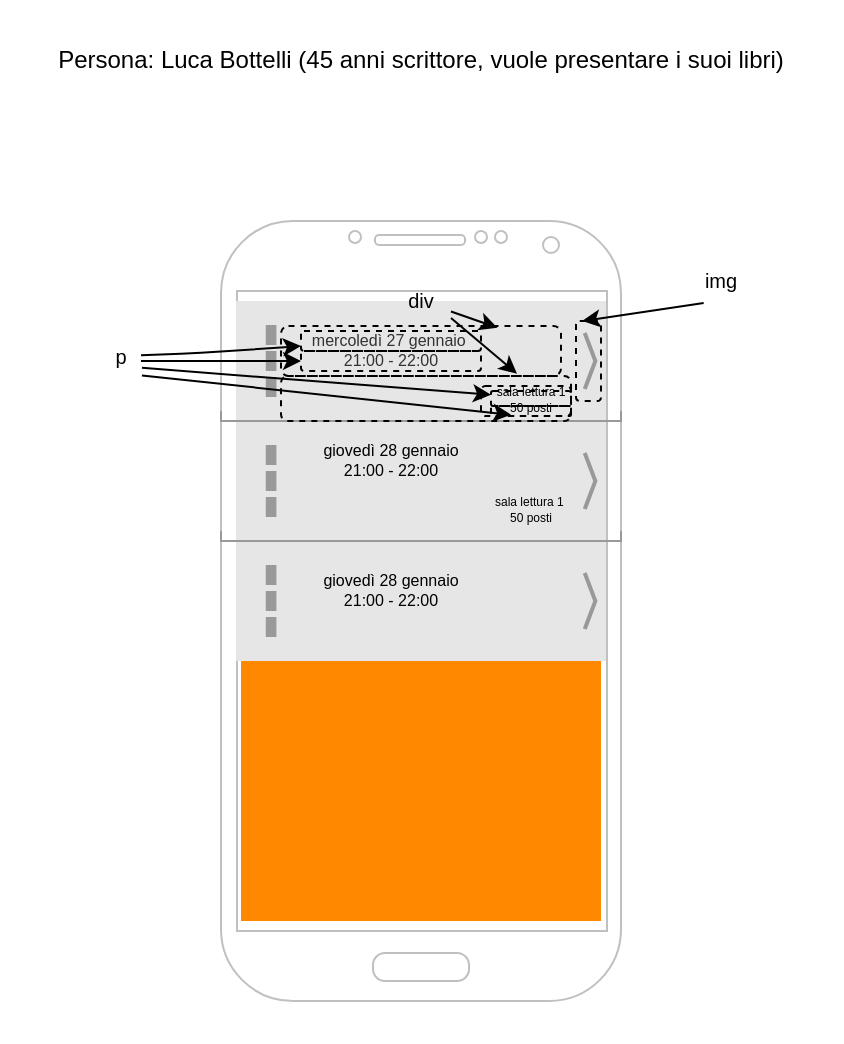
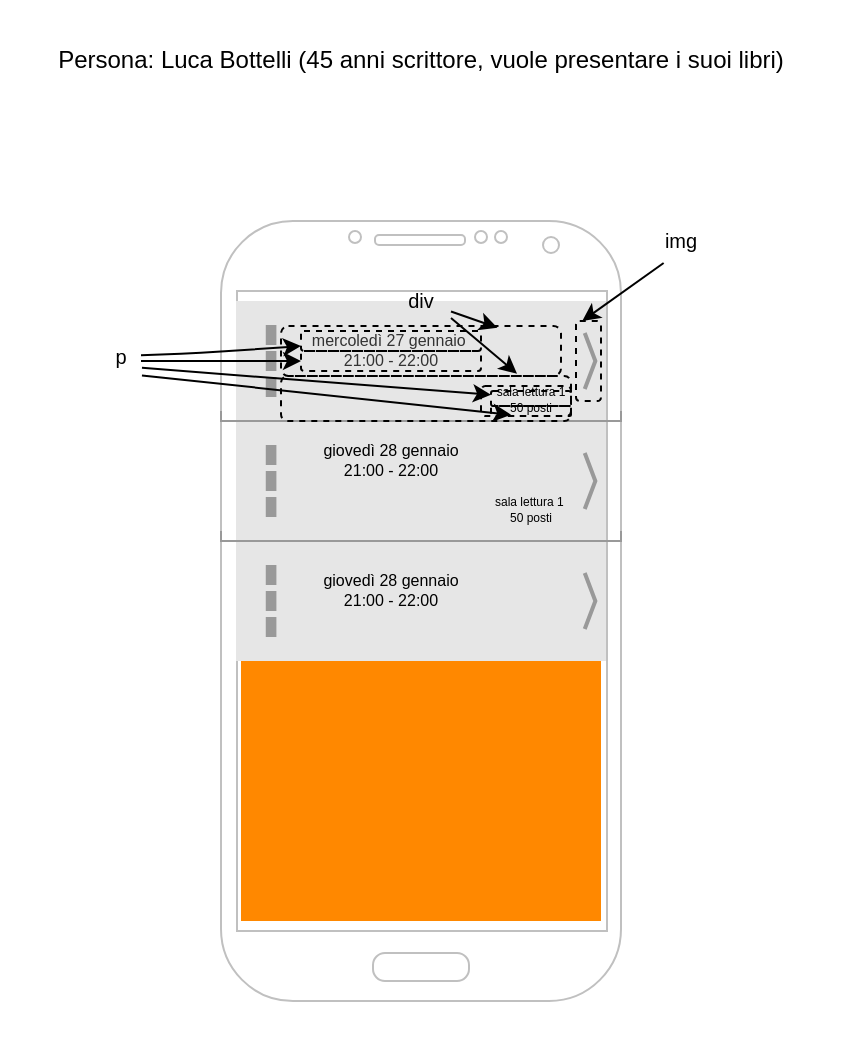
(721, 281) -> (681, 241)
